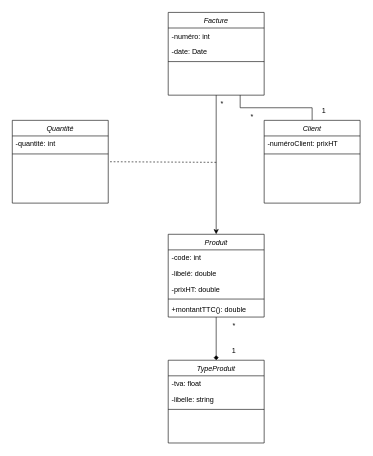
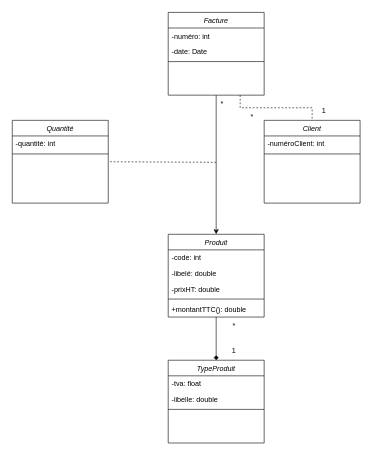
(277, 108) -> (277, 108)
(305, 144) -> (299, 144)
(197, 400) -> (197, 400)
